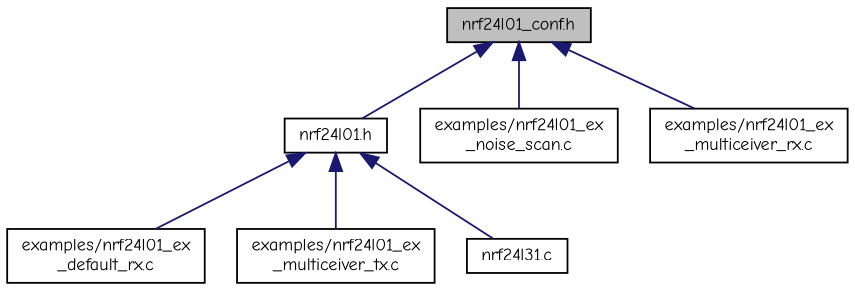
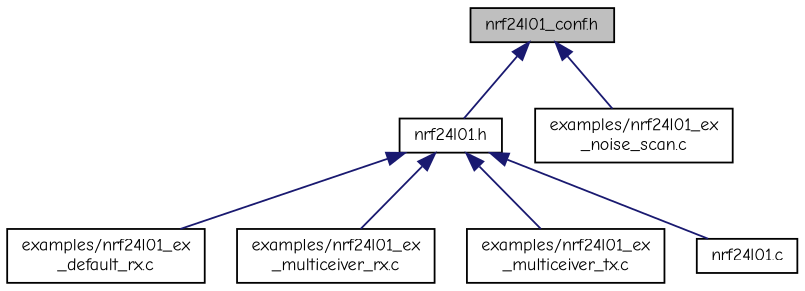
(632, 79) -> (391, 198)
(517, 256) -> (747, 256)
